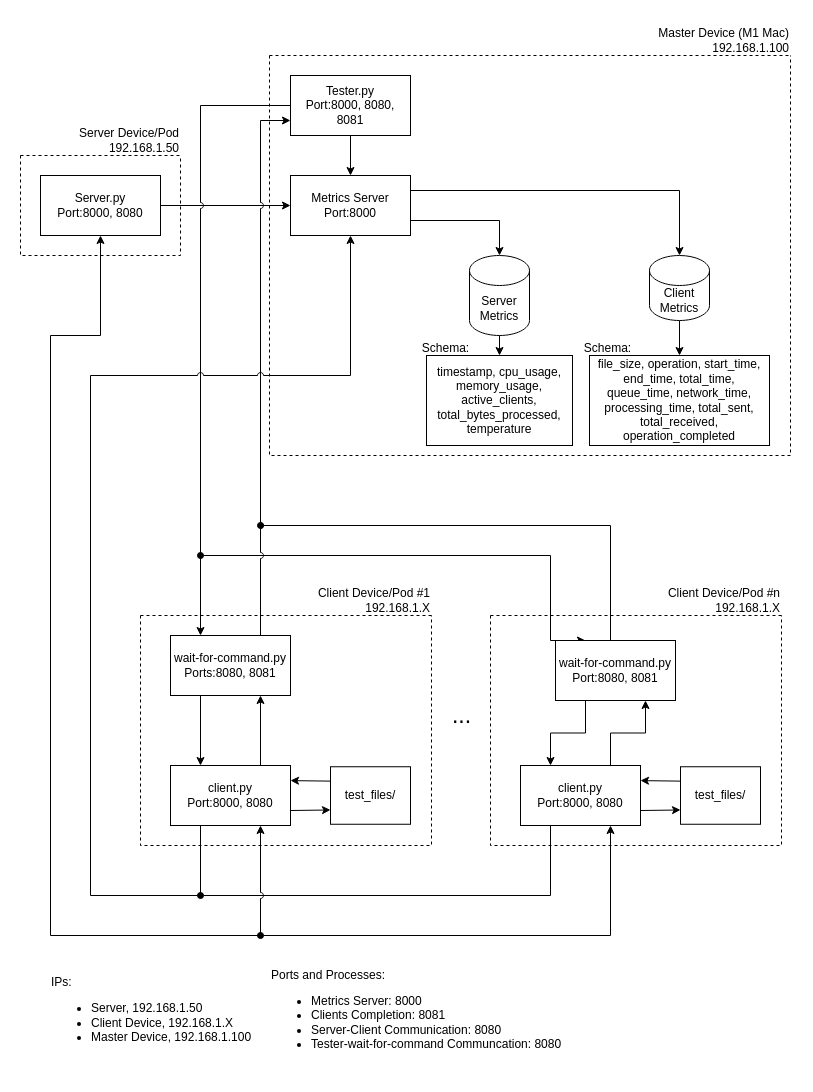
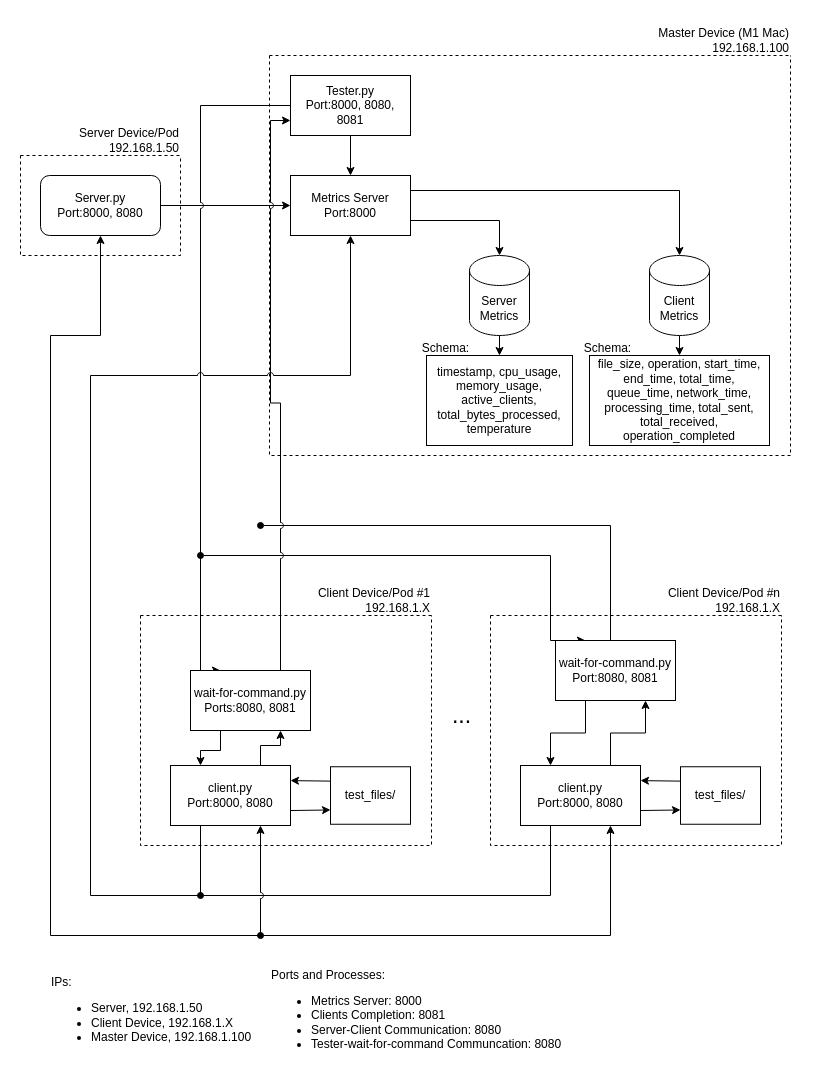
(101, 206) -> (101, 206)
(680, 288) -> (680, 296)
(231, 666) -> (251, 701)
